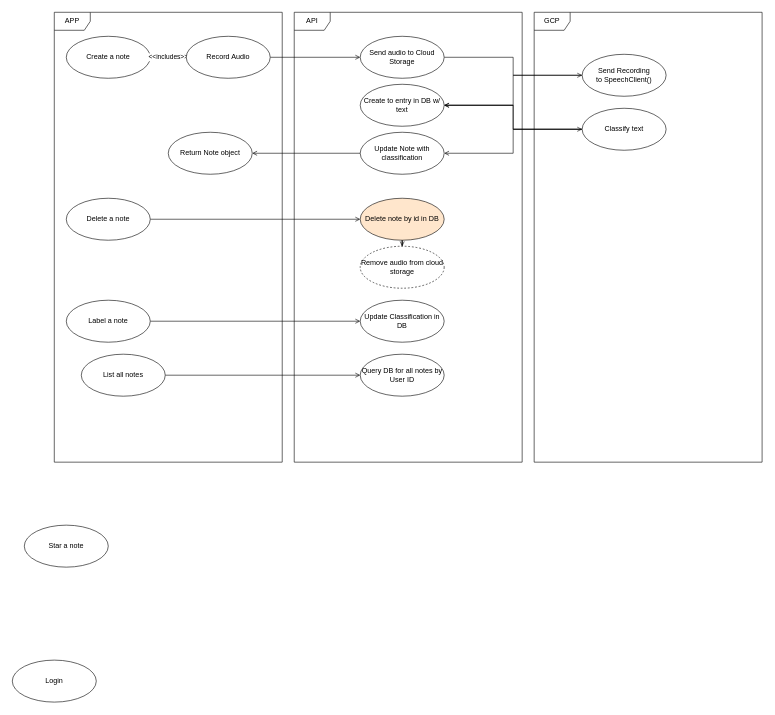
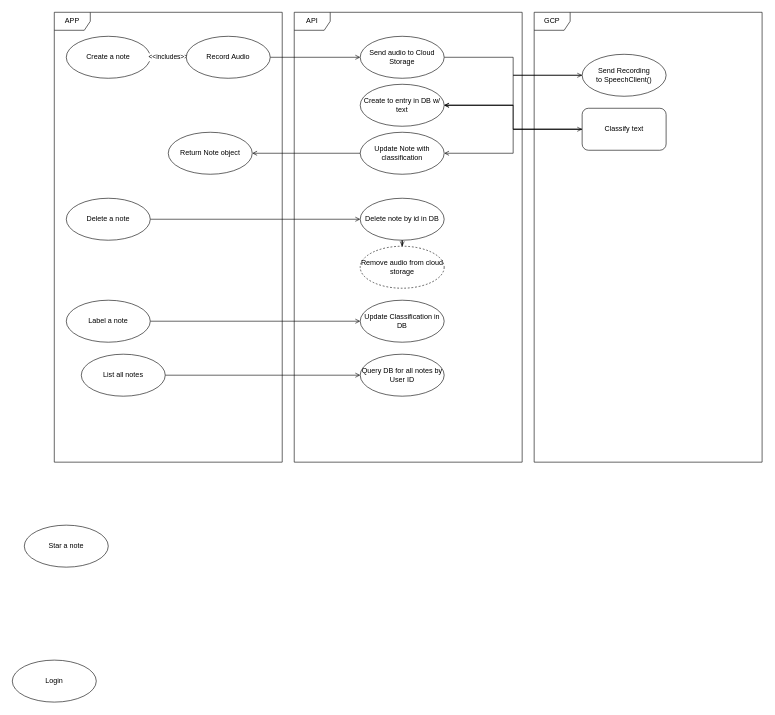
(624, 129) -> (624, 129)
(402, 219) -> (402, 219)
